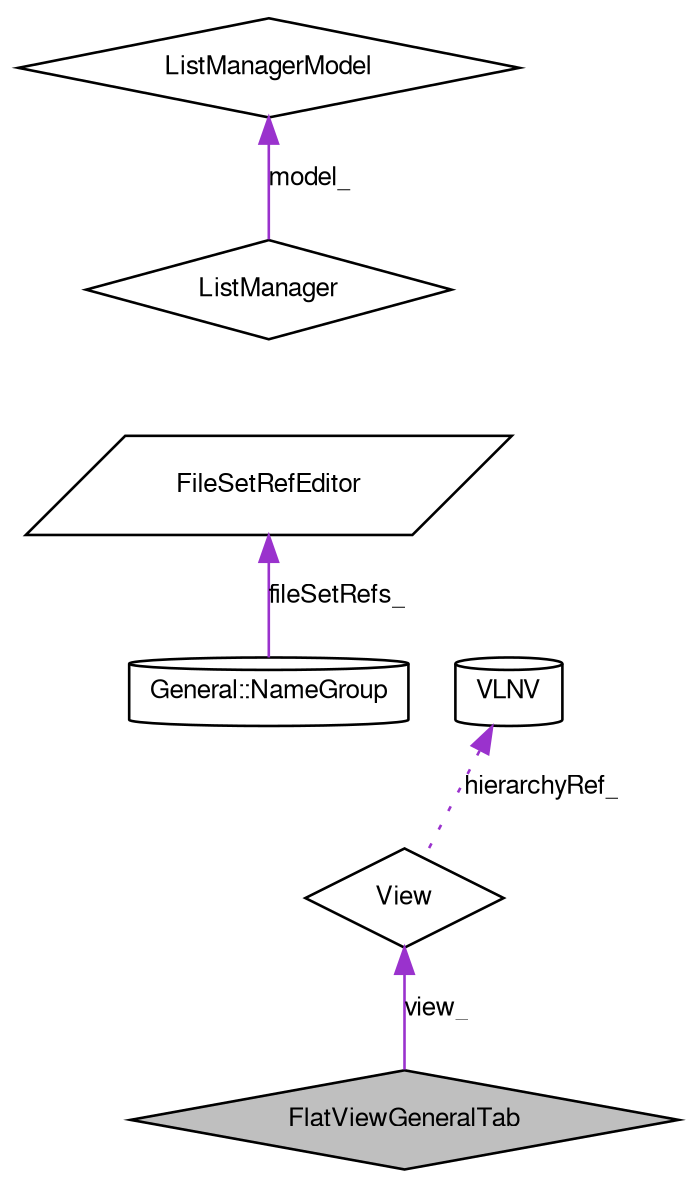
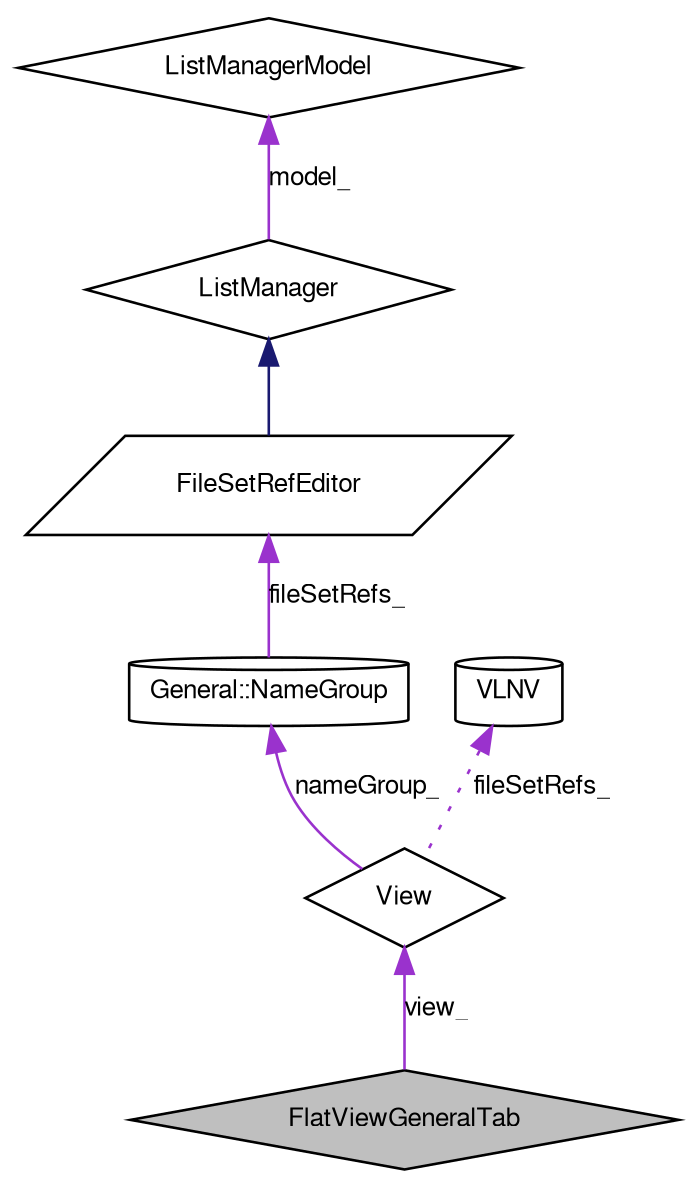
none -> (269, 401)
(543, 787) -> (543, 787)
none -> (308, 819)
